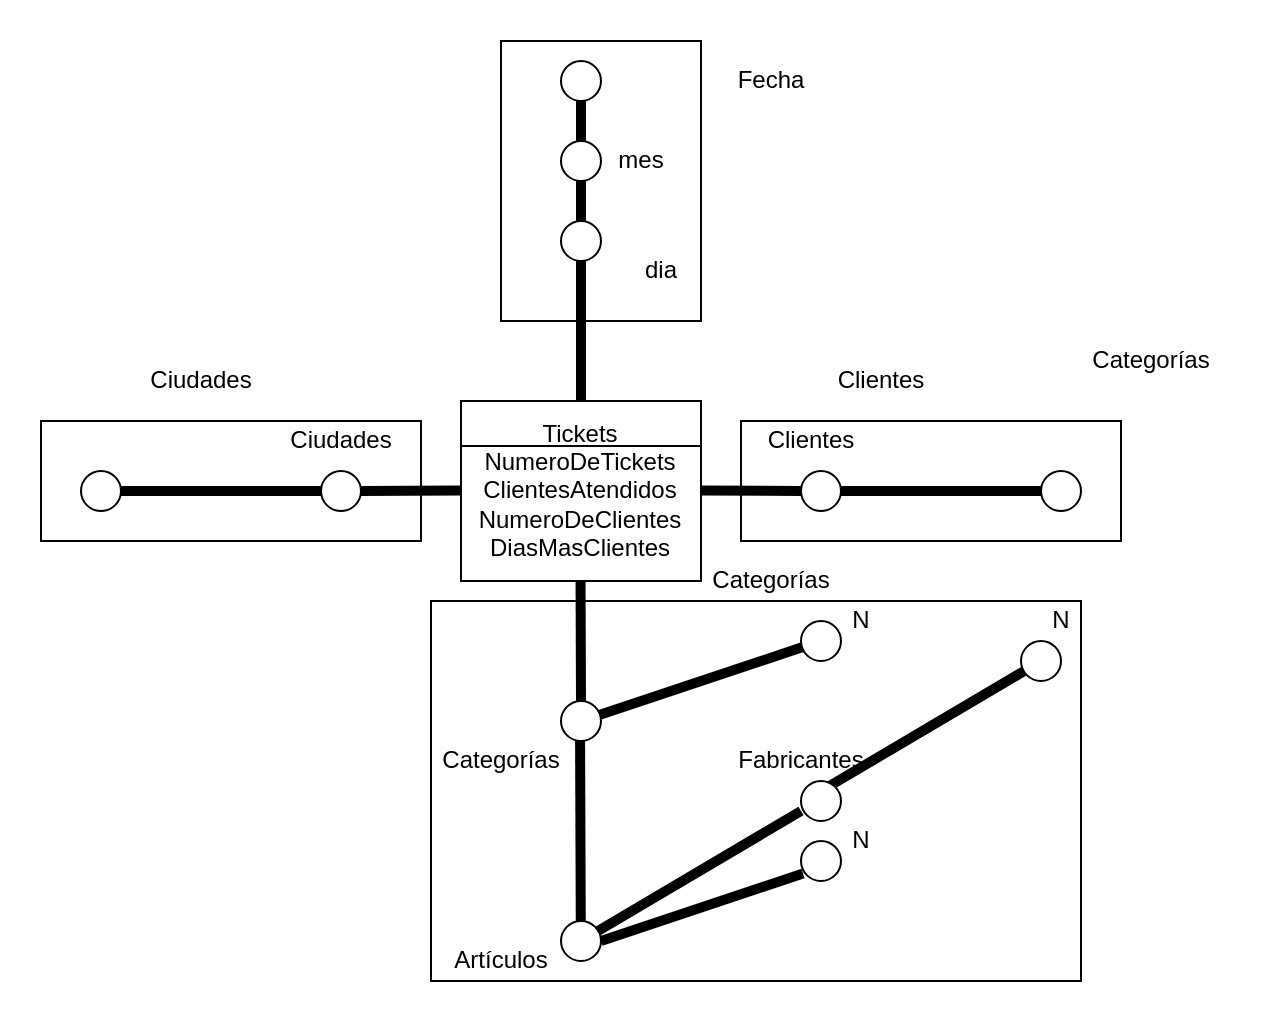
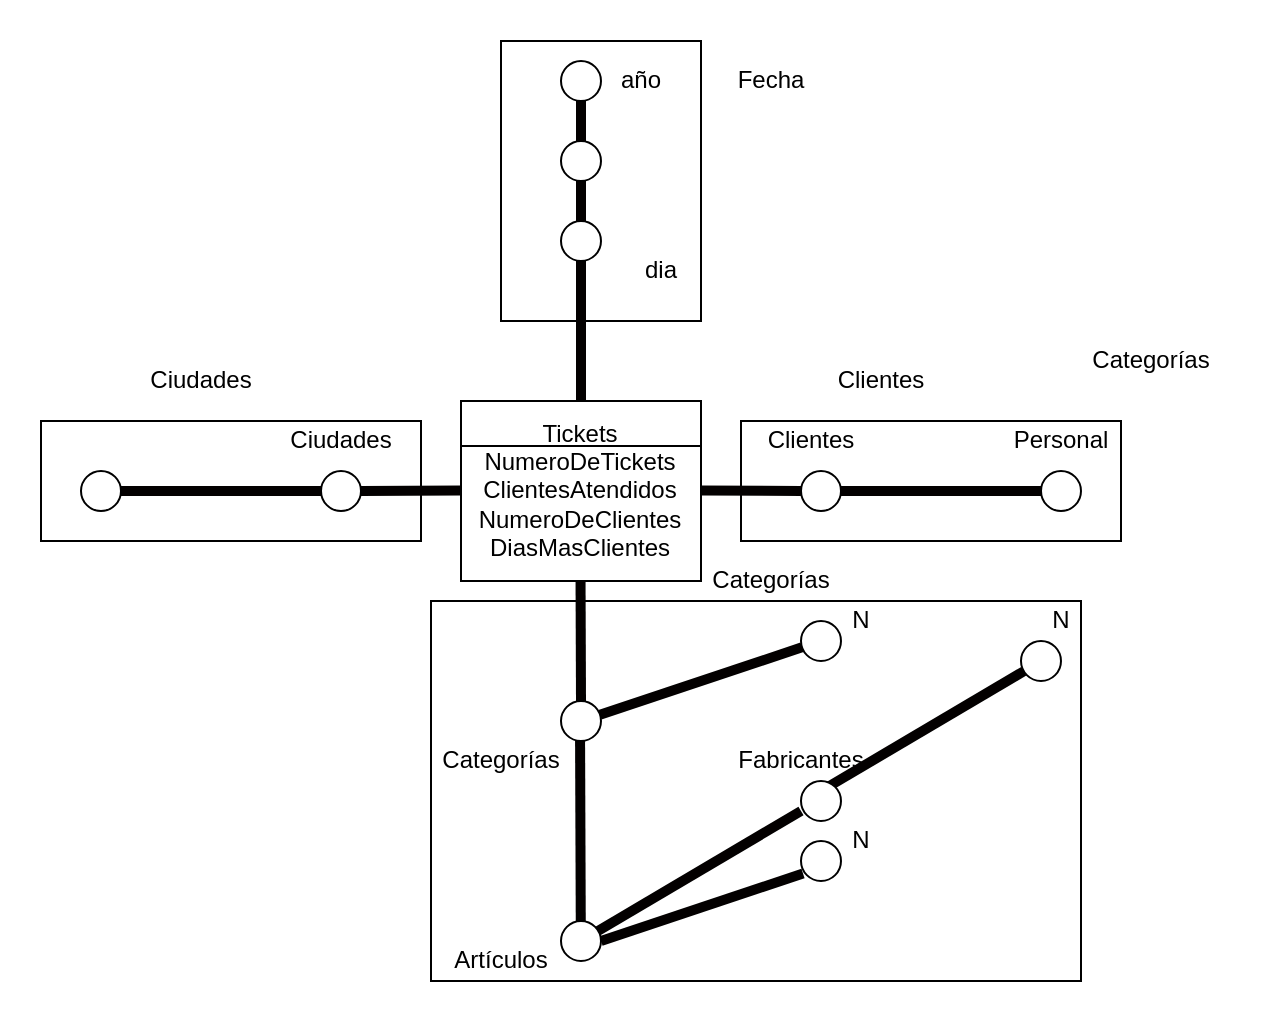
none -> (641, 81)
(641, 161) -> none
none -> (1061, 441)
